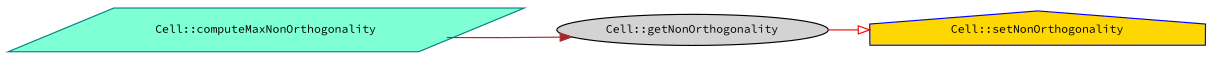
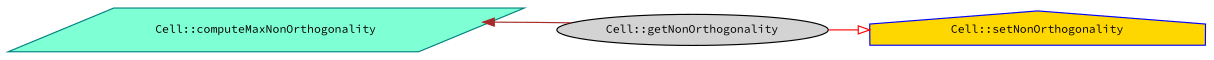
(503, 38) -> (533, 22)
